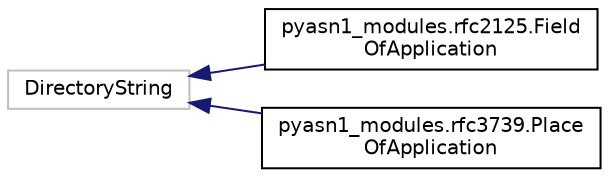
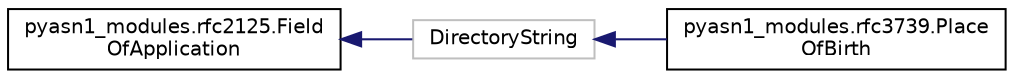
(237, 69) -> (387, 39)
(431, 138) -> (836, 39)
